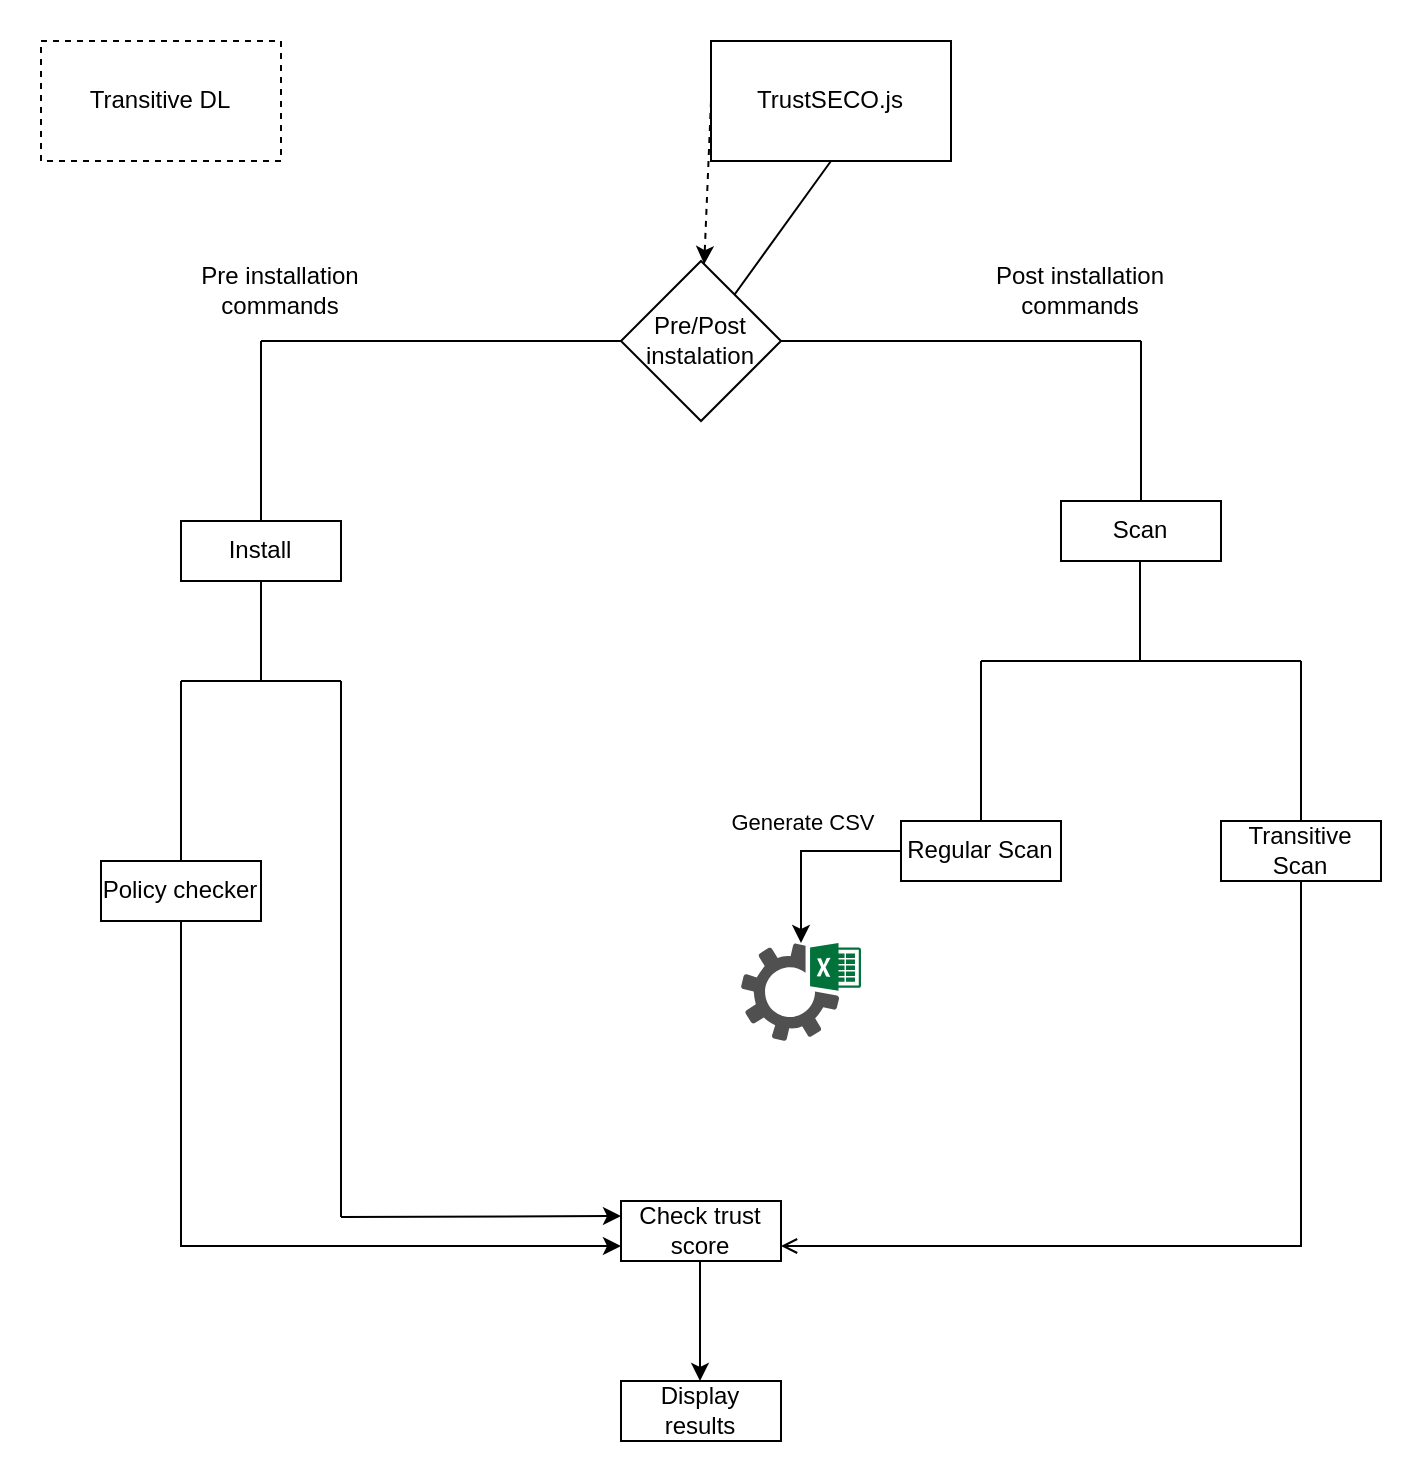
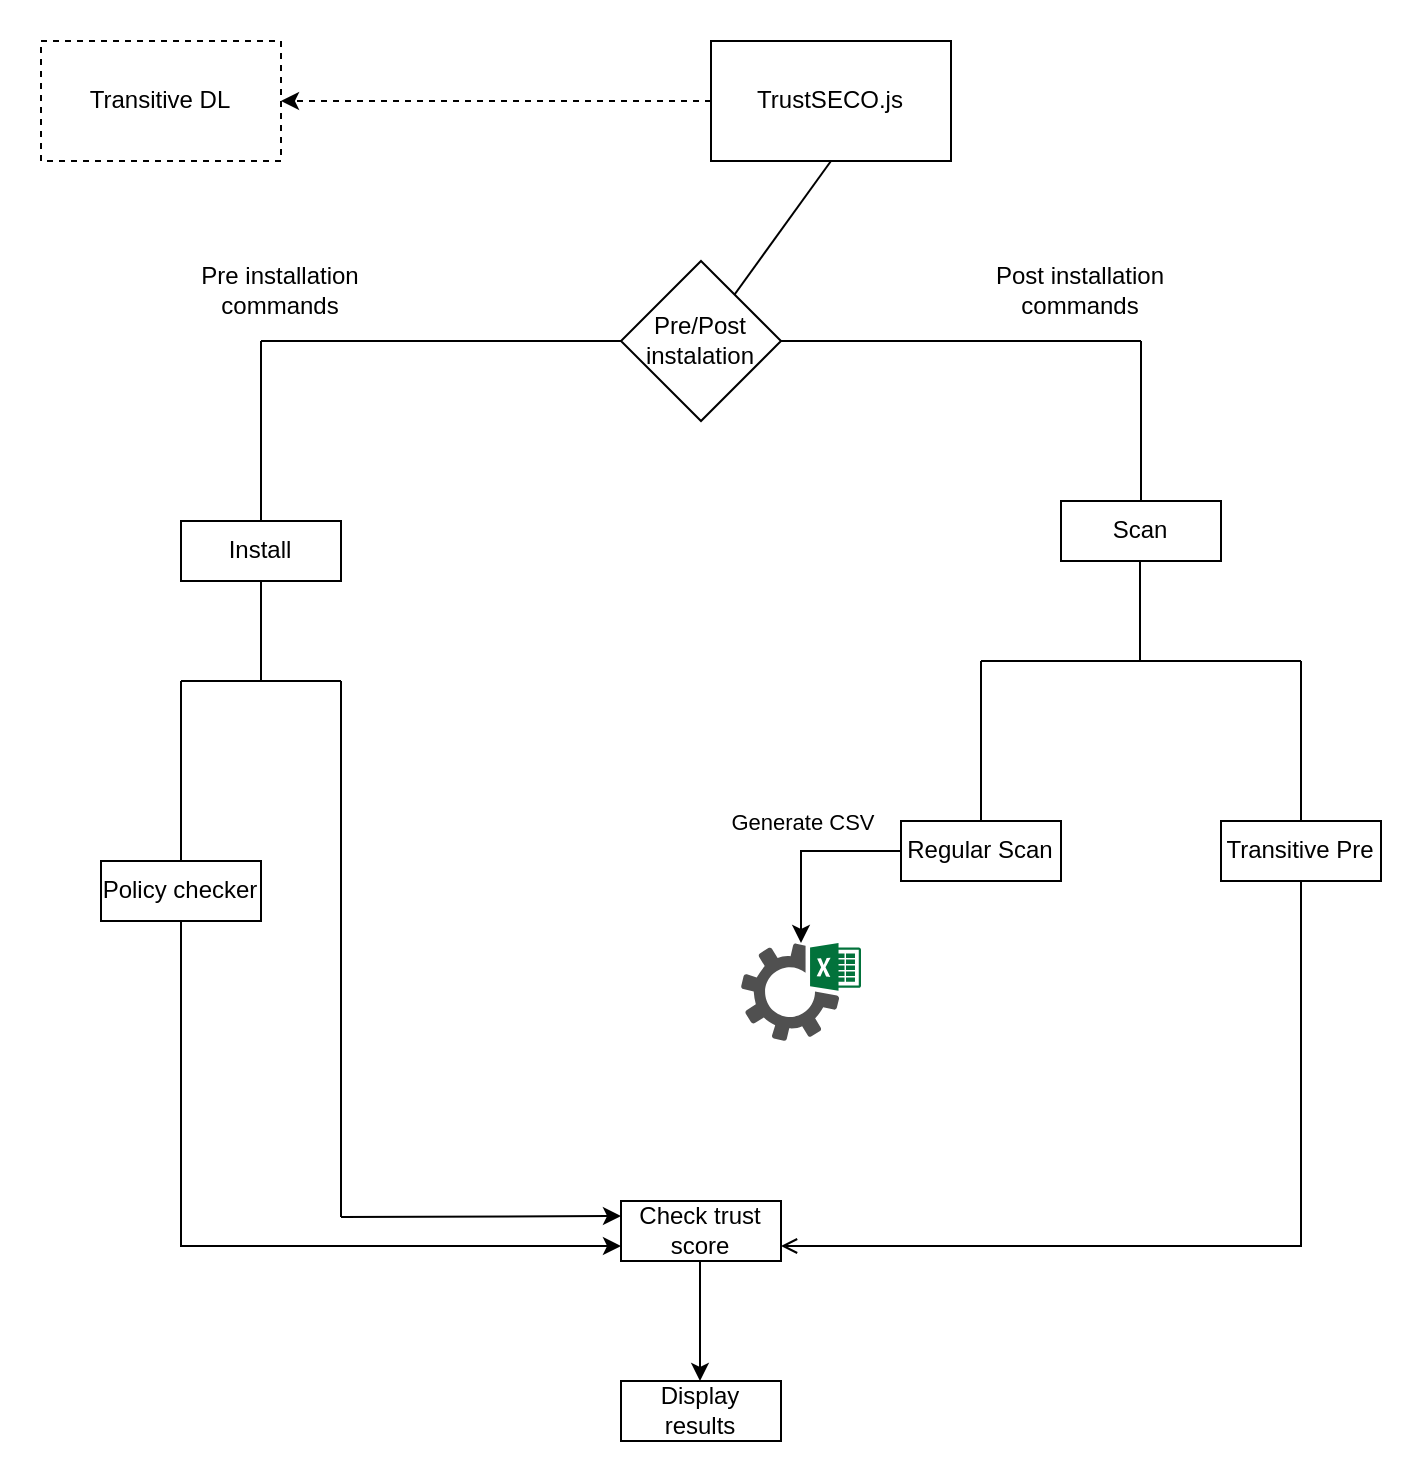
(708, 180) -> (503, 101)
(1301, 851) -> (1301, 851)
